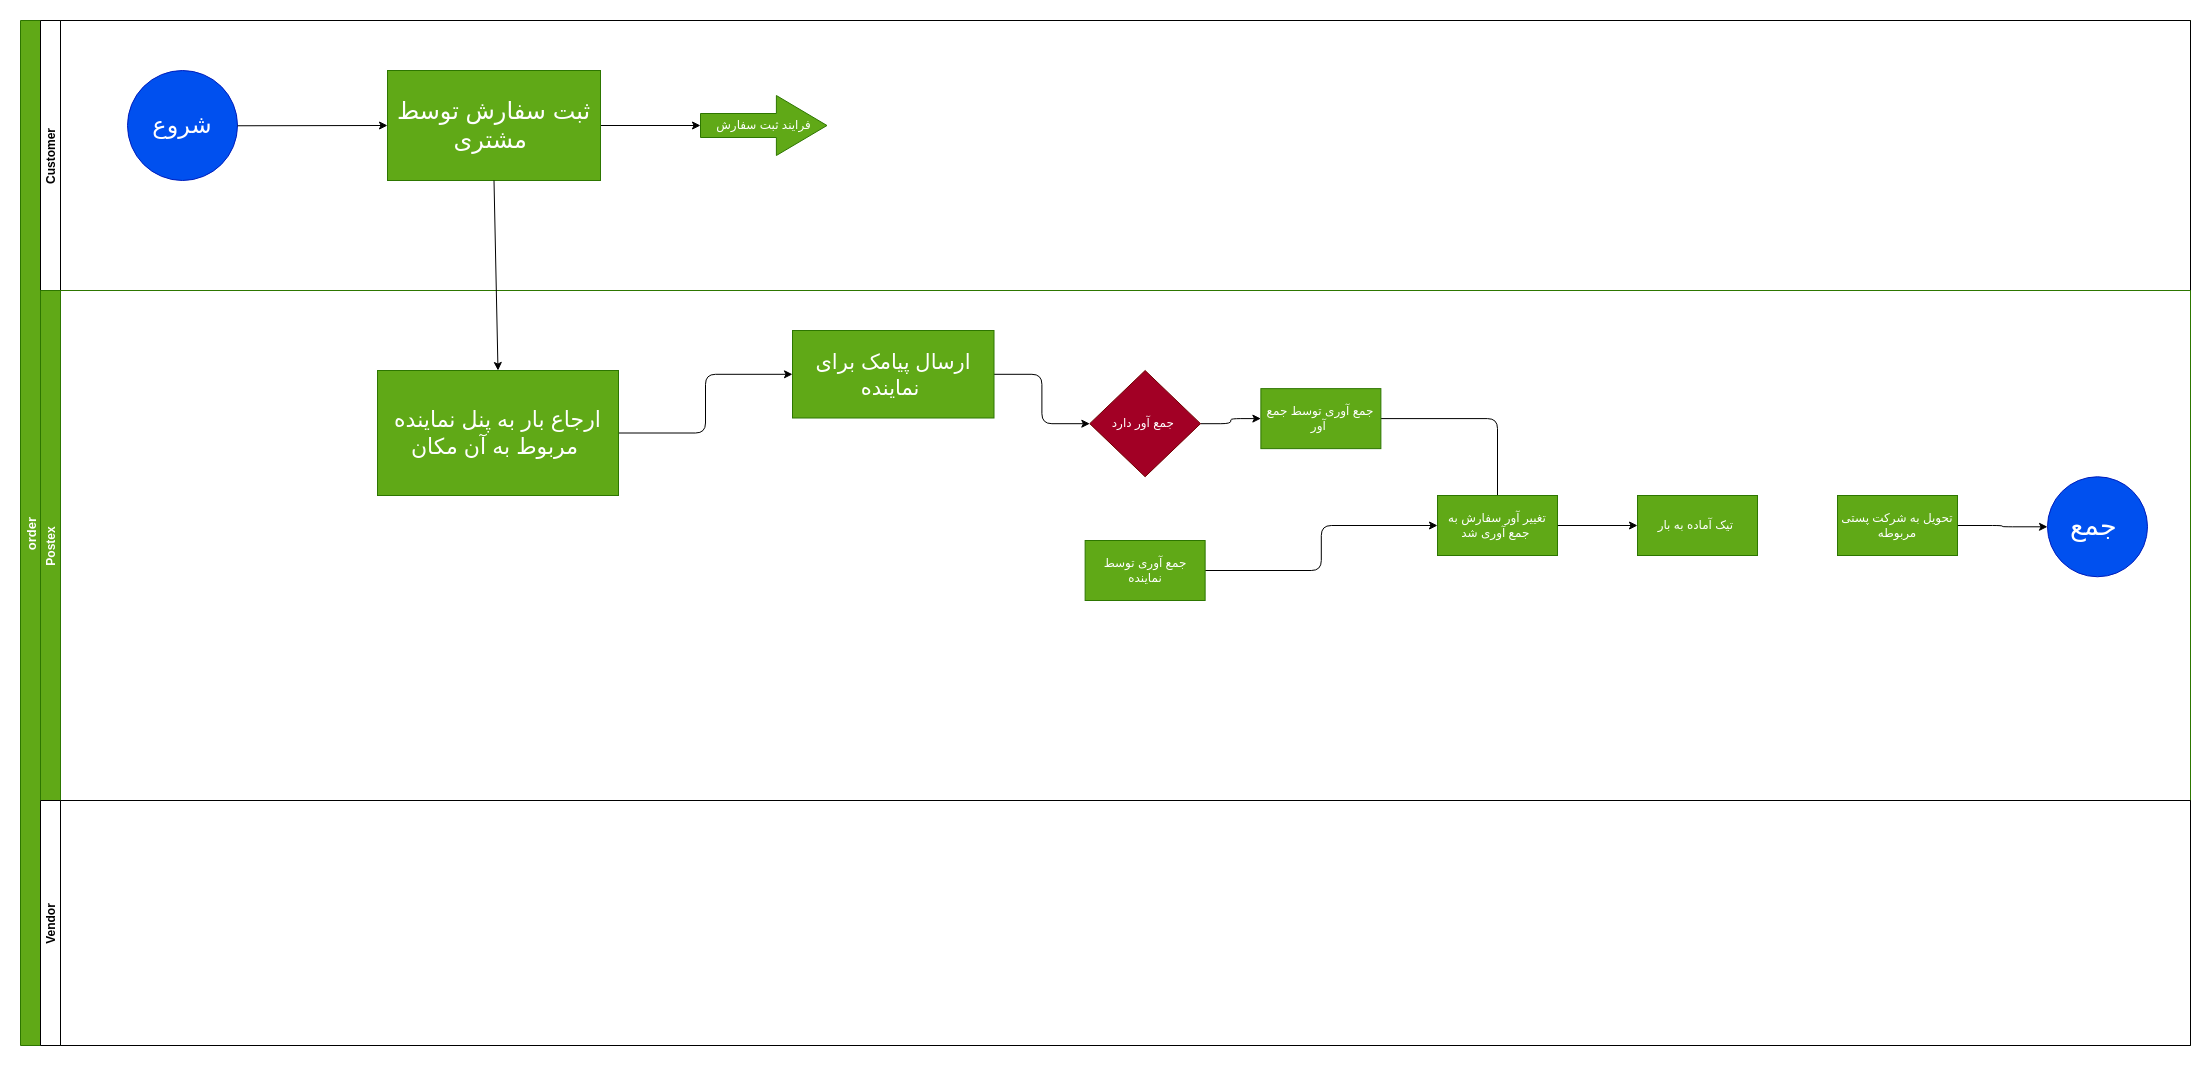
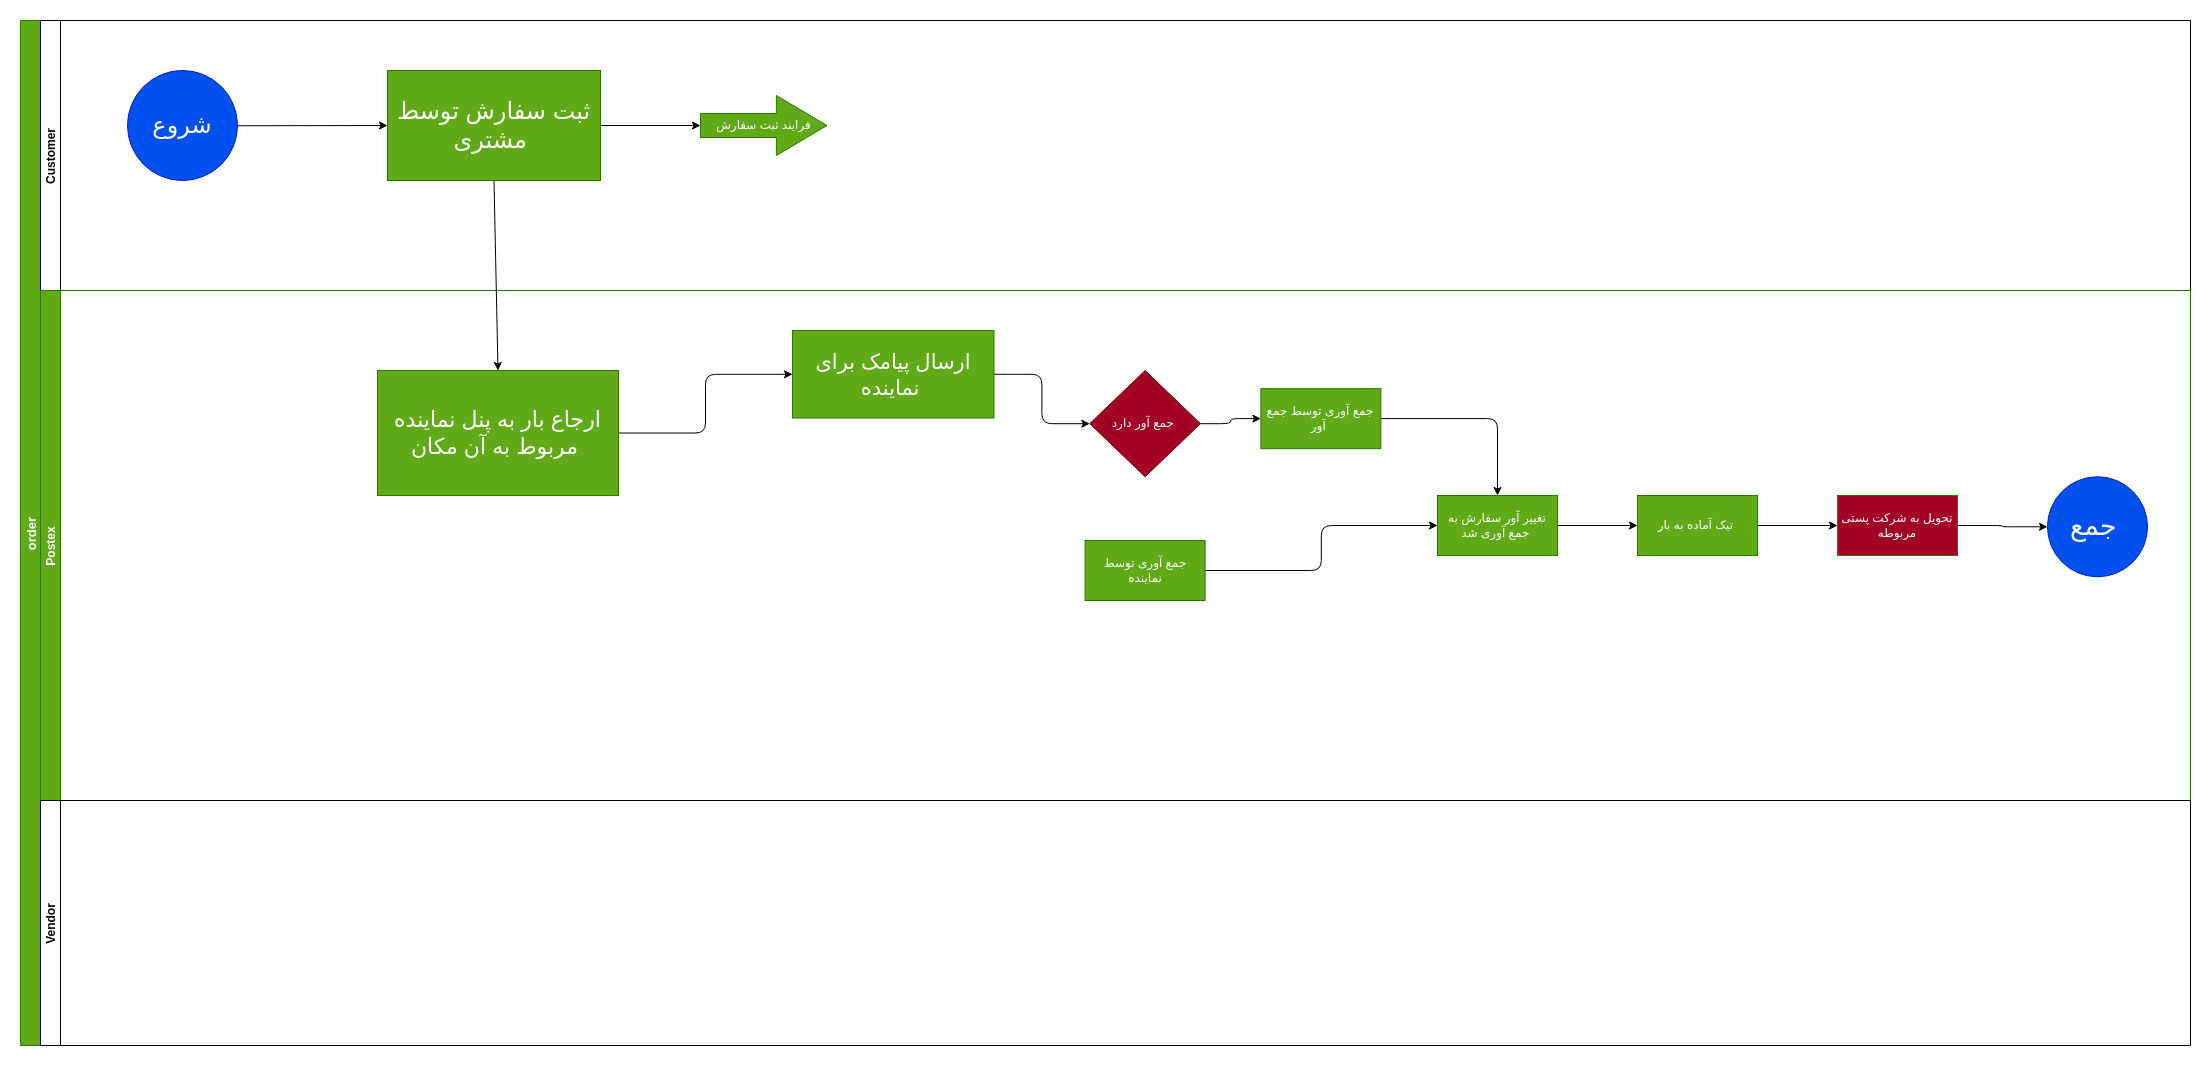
(1498, 489) -> (1498, 487)
none -> (1794, 526)
(1898, 526) -> (1898, 526)
